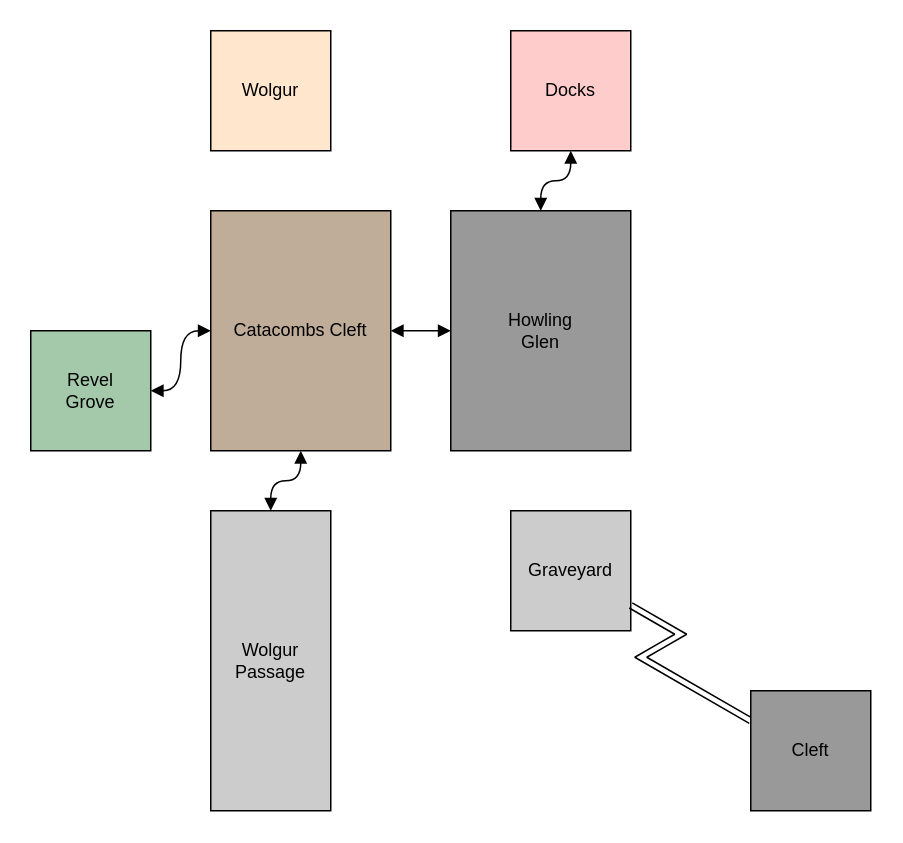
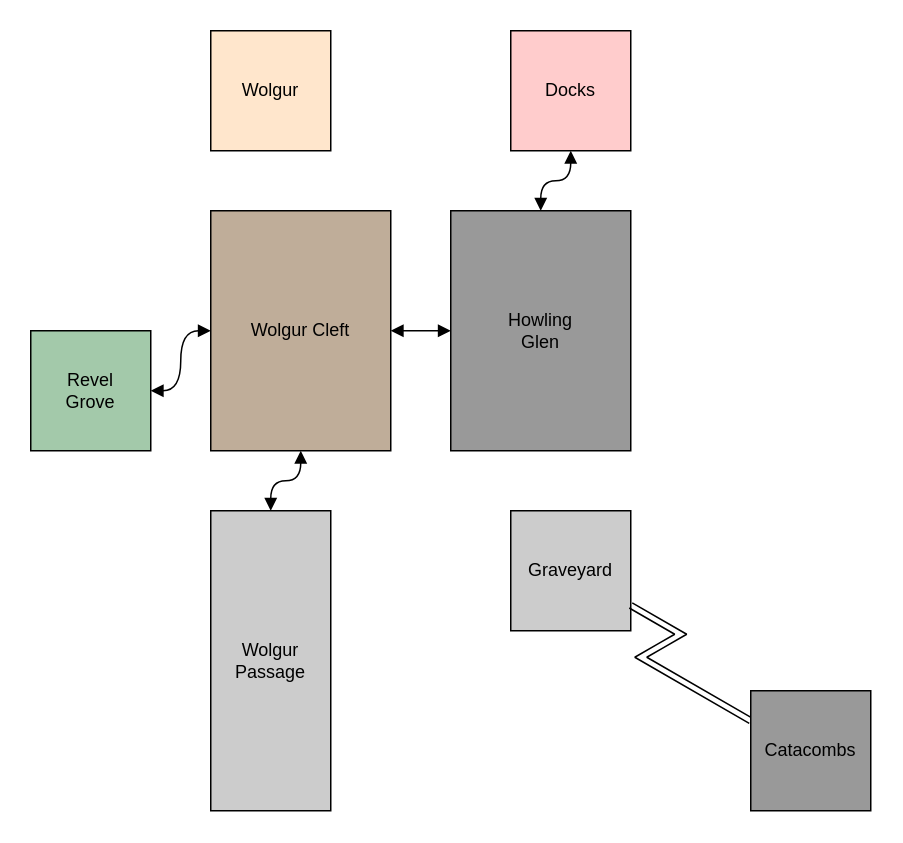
(301, 331) -> (301, 331)
(811, 751) -> (811, 751)
